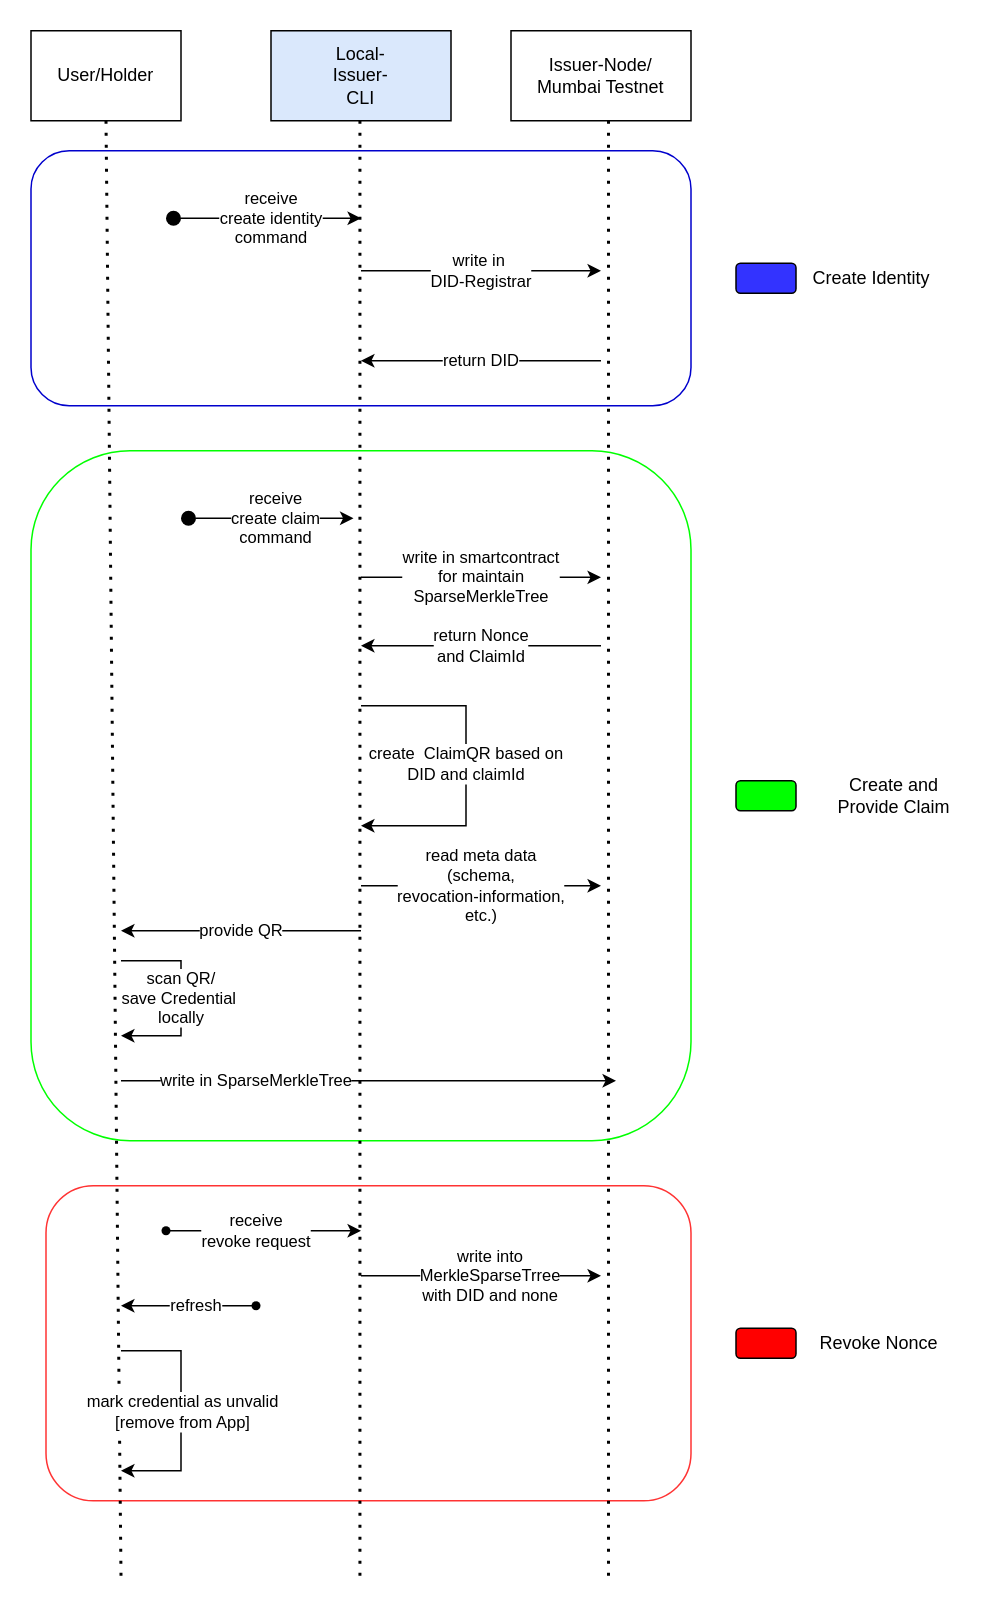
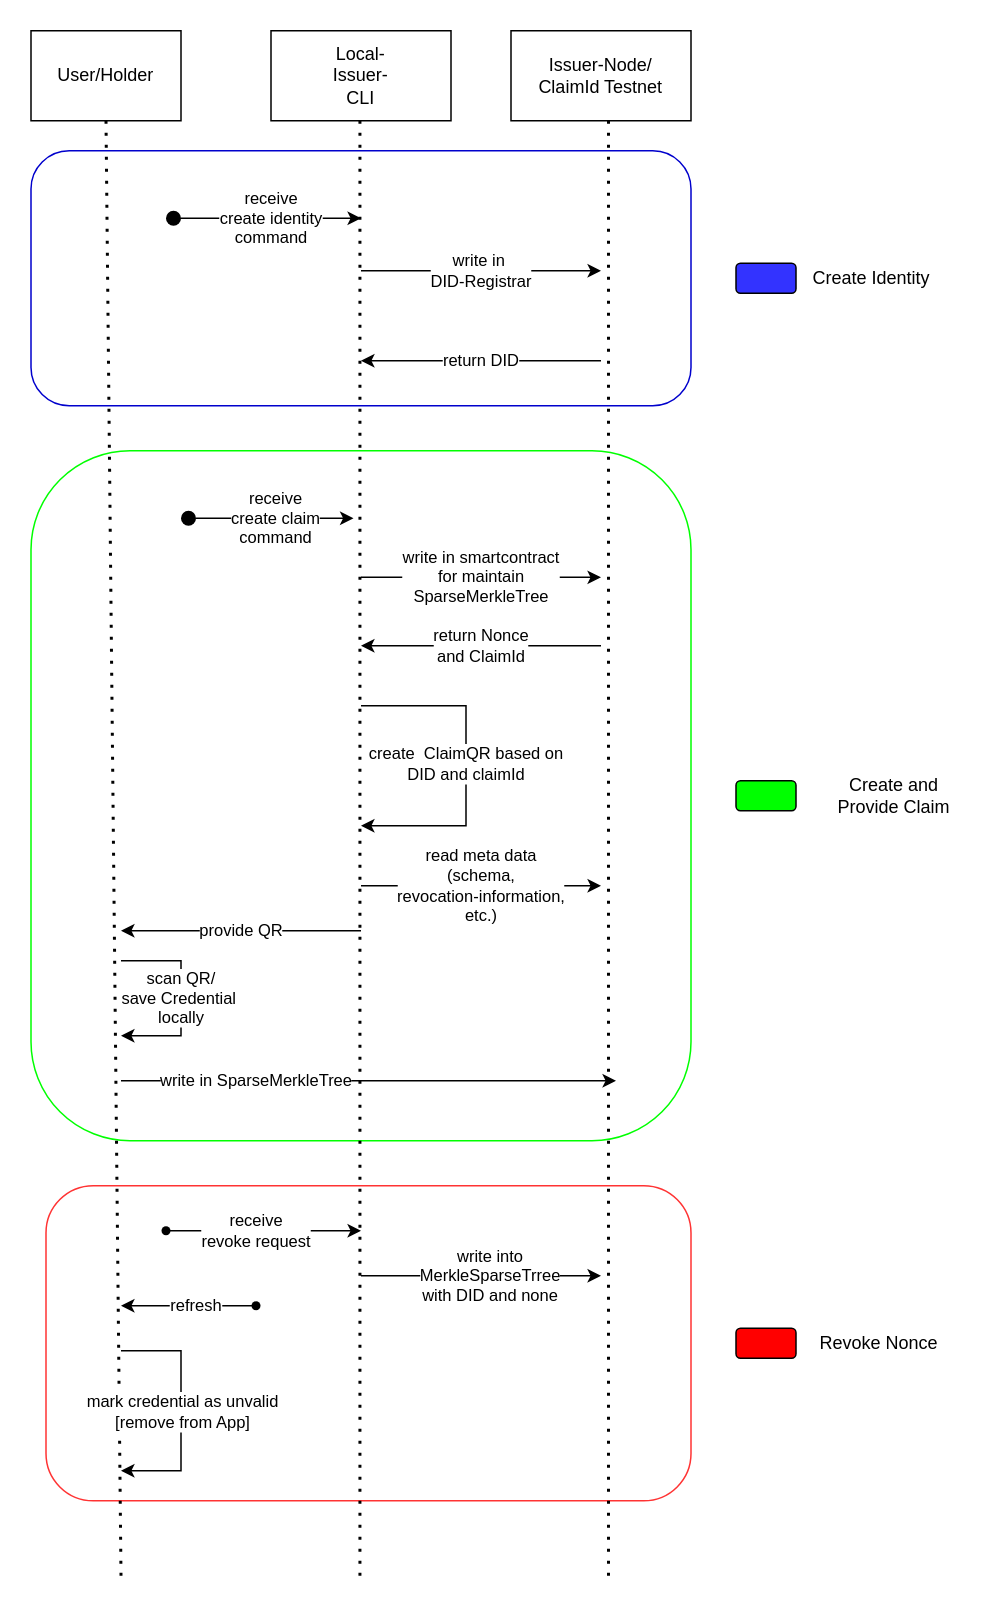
(361, 76) -> (361, 76)
(601, 76) -> (601, 76)
